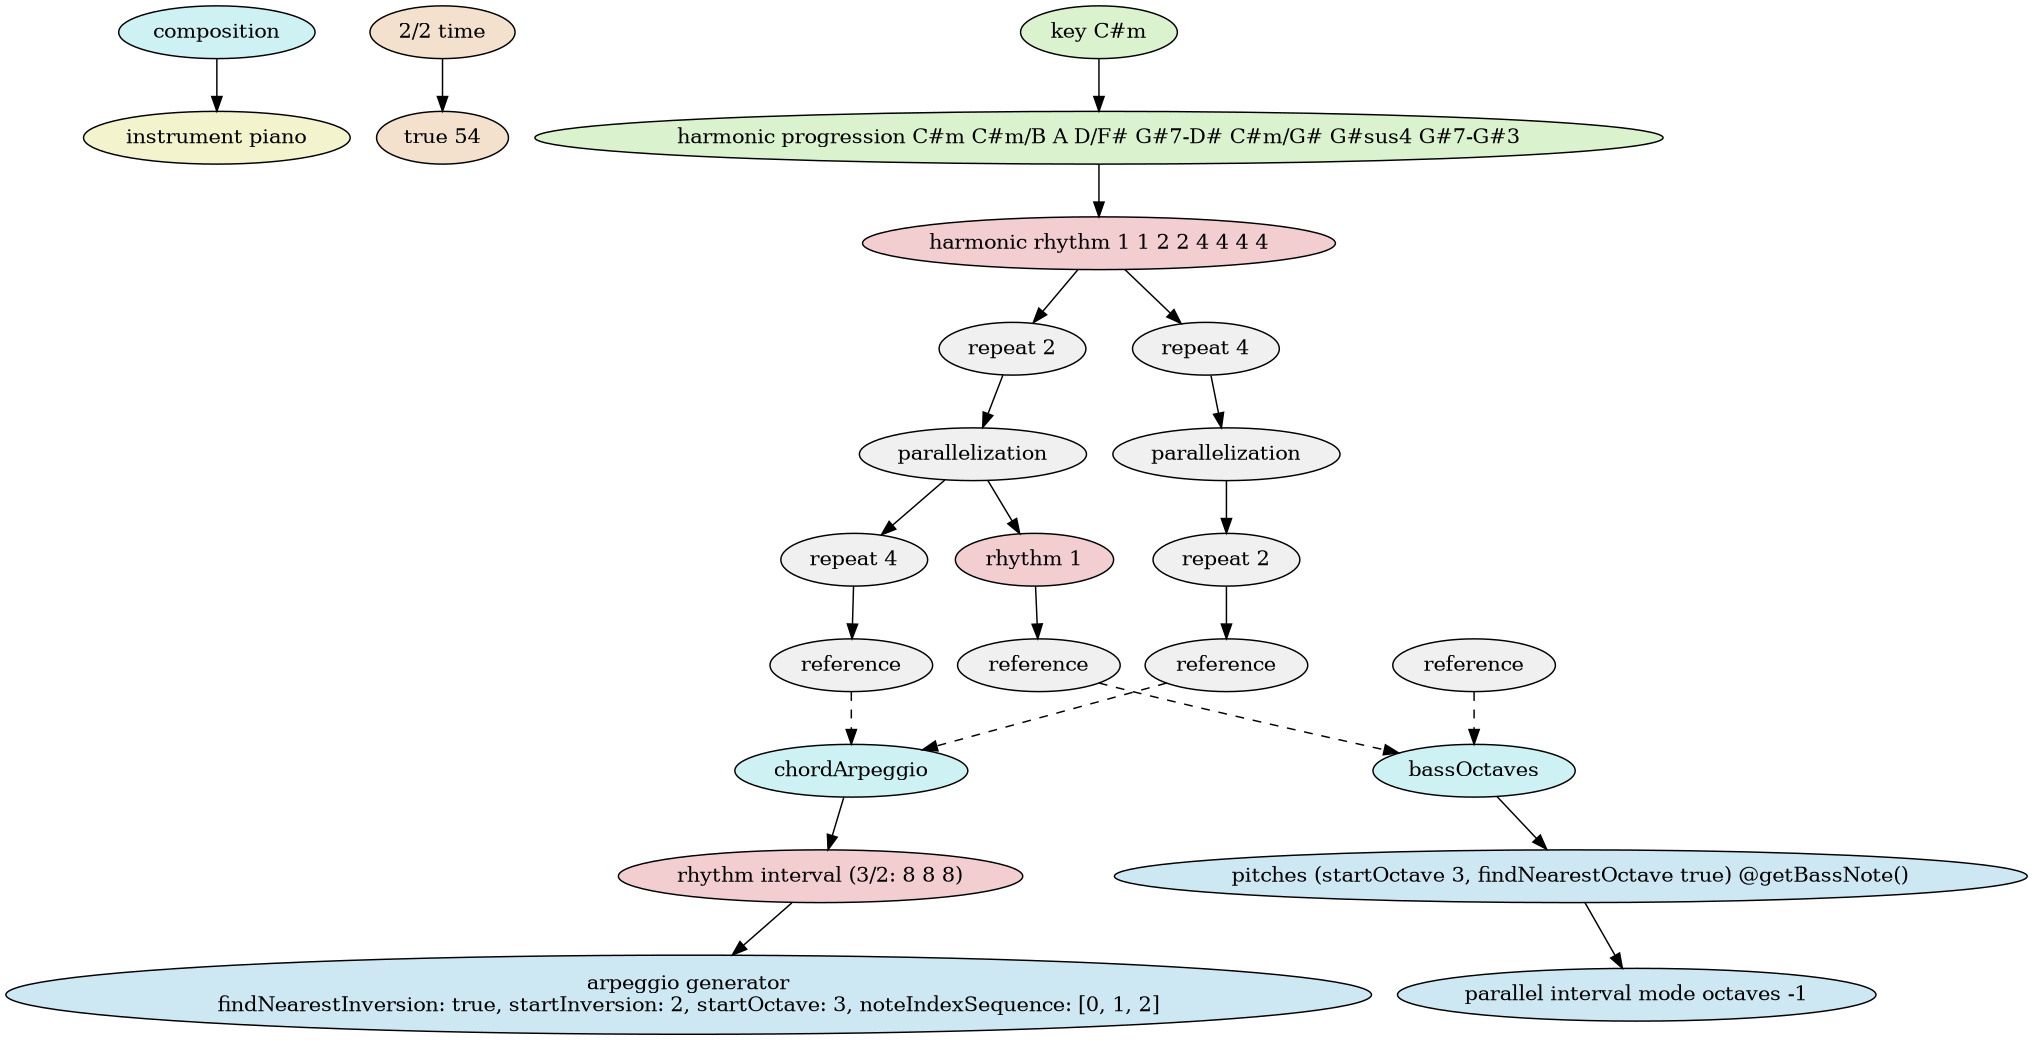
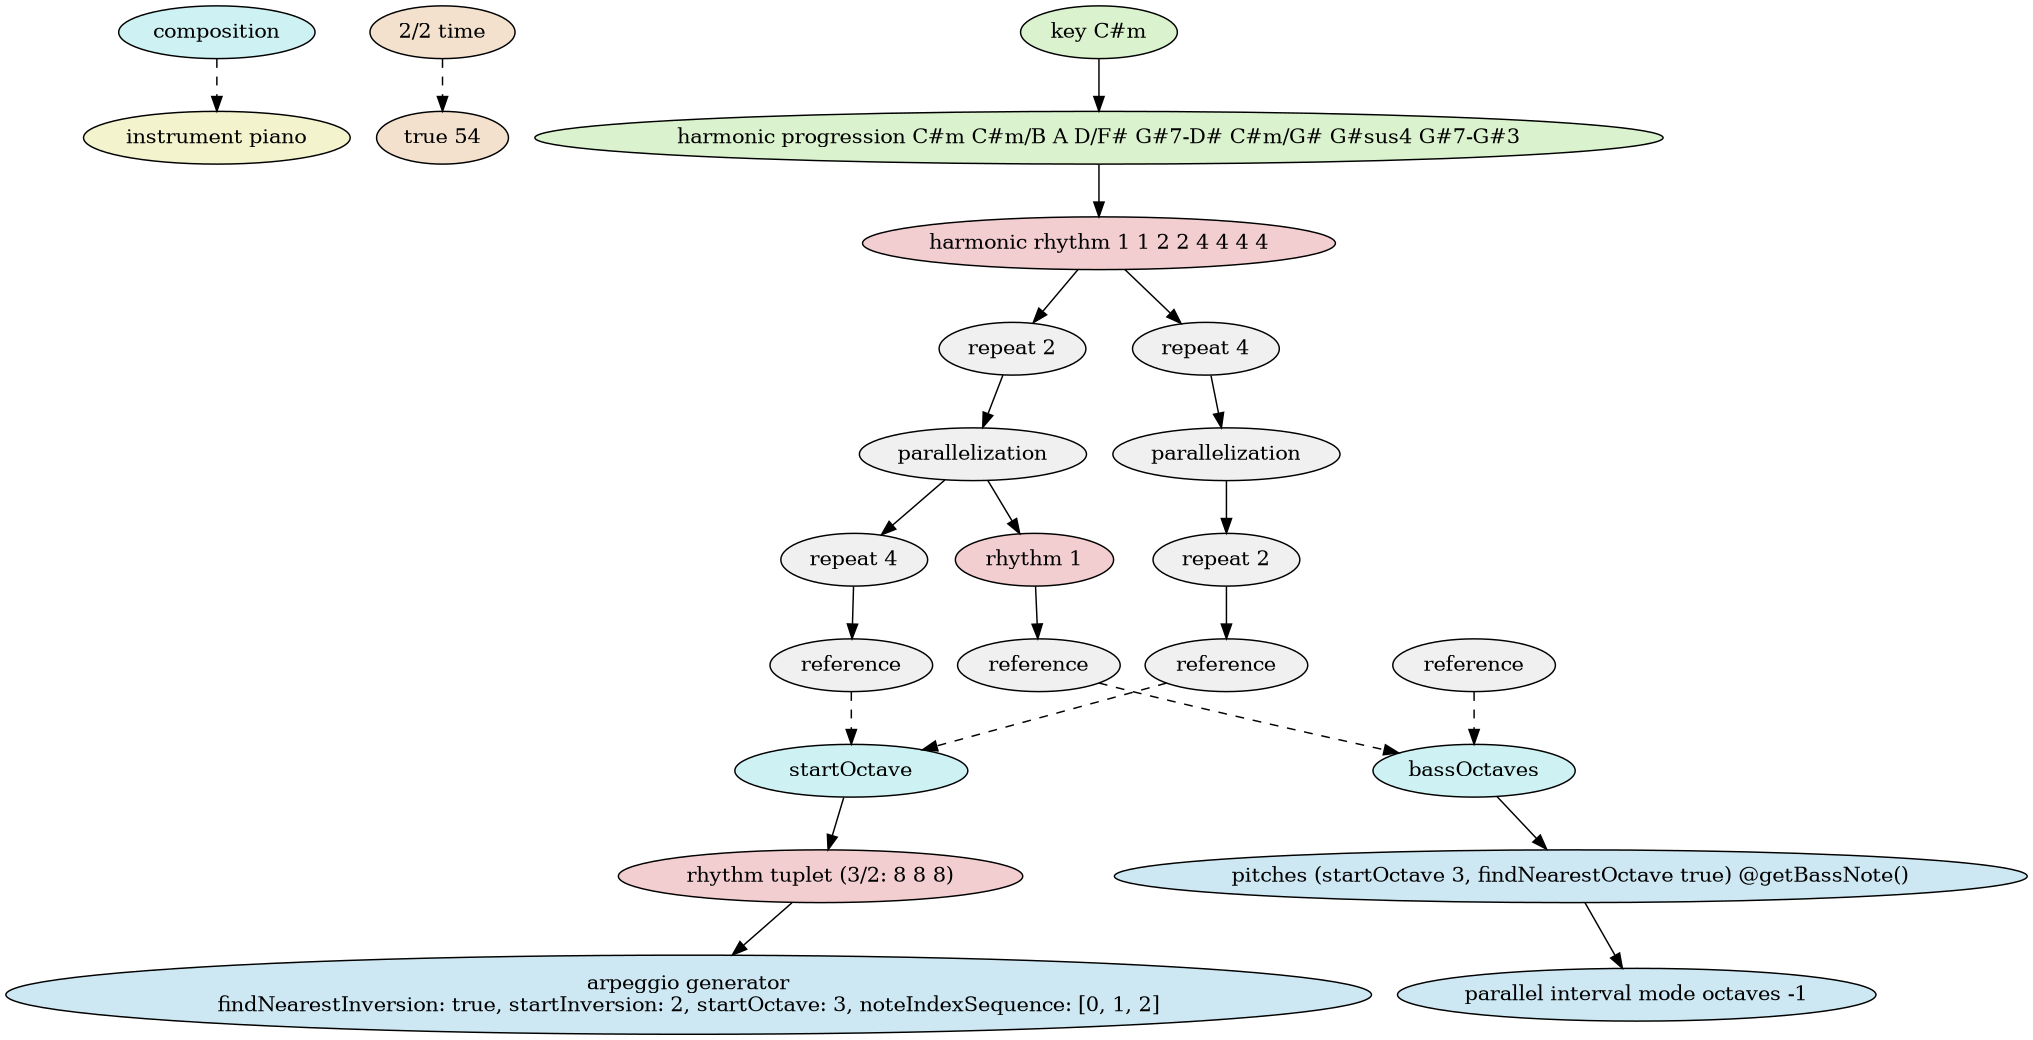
(217, 78) -> (217, 78)
(443, 78) -> (443, 78)
(851, 771) -> (851, 771)
(821, 876) -> (821, 876)
